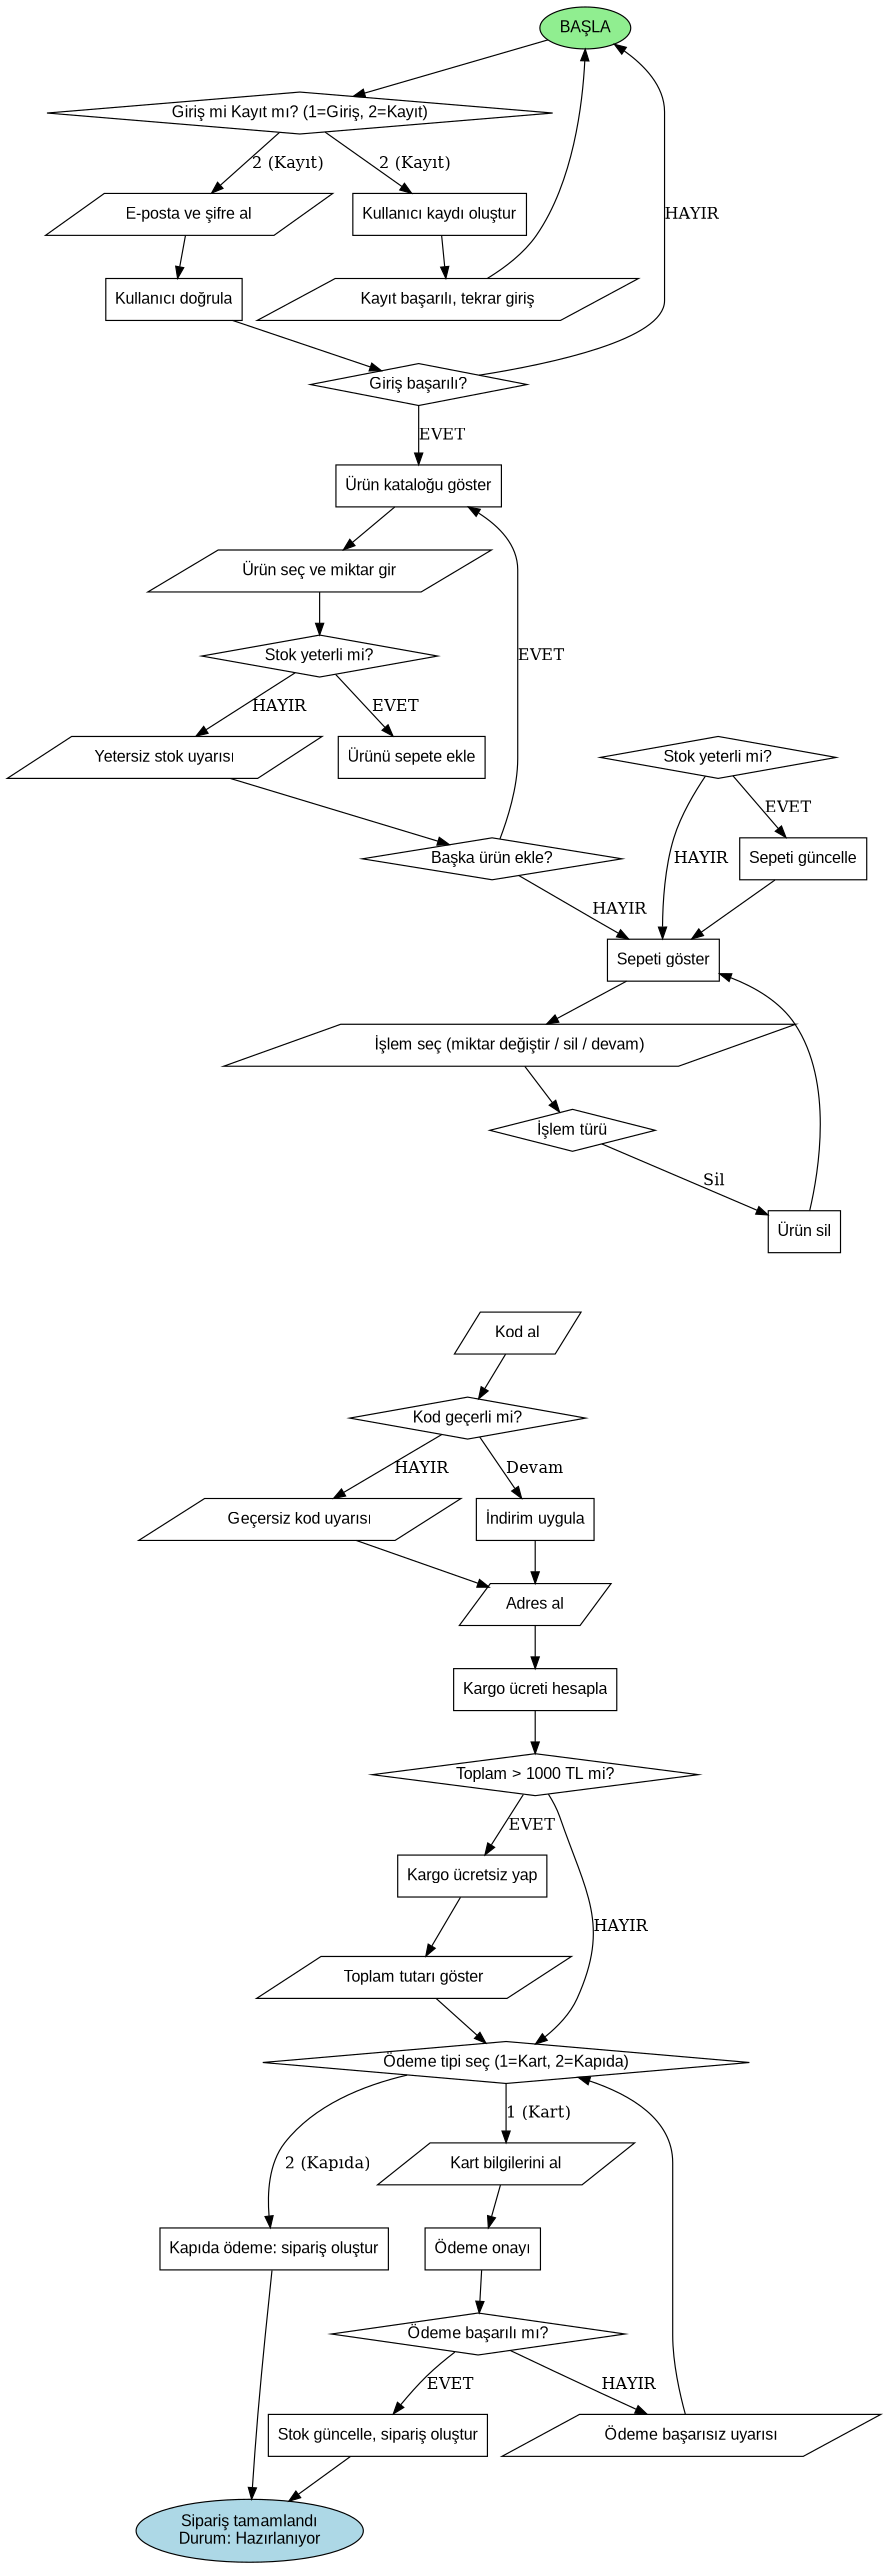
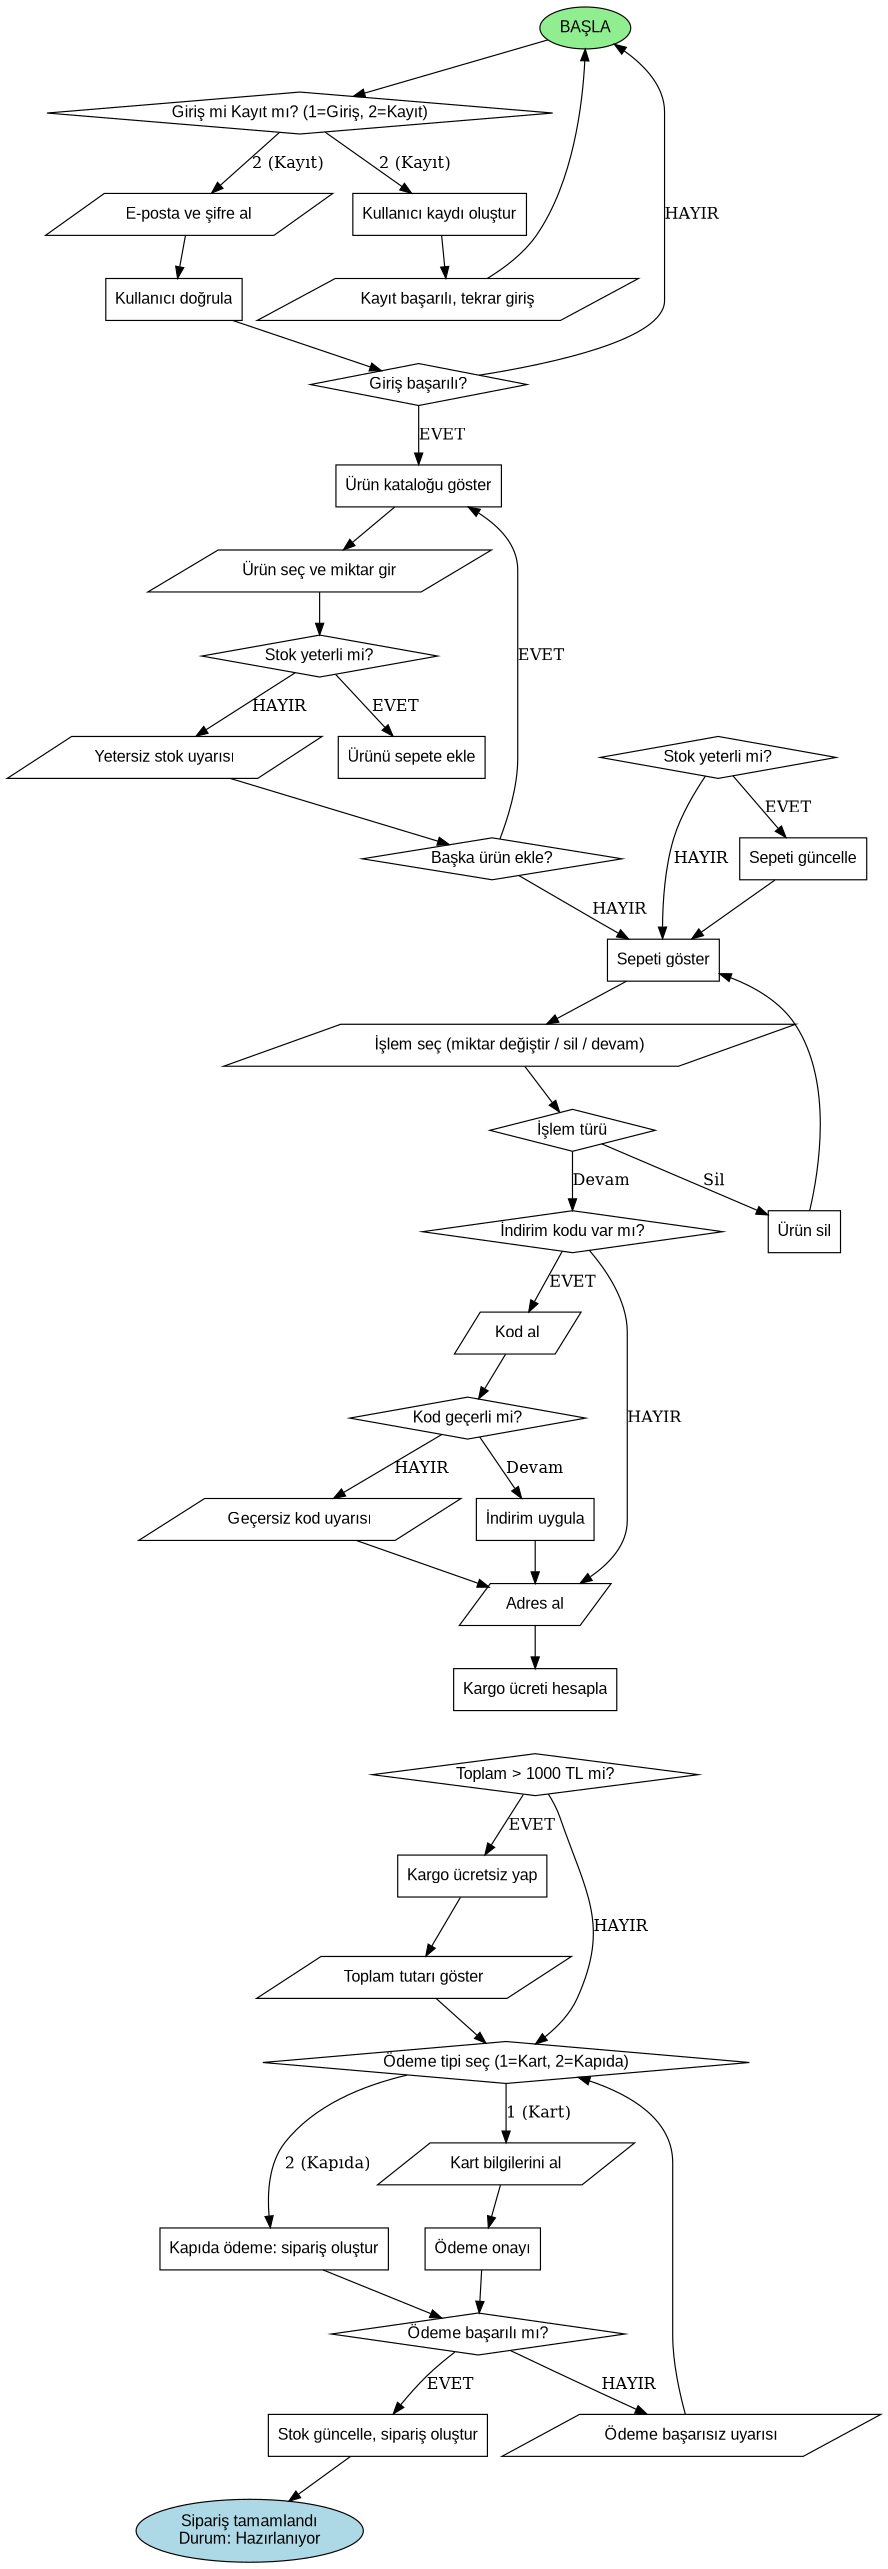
none -> (573, 1232)
(535, 1726) -> none
(261, 2379) -> (377, 2292)
